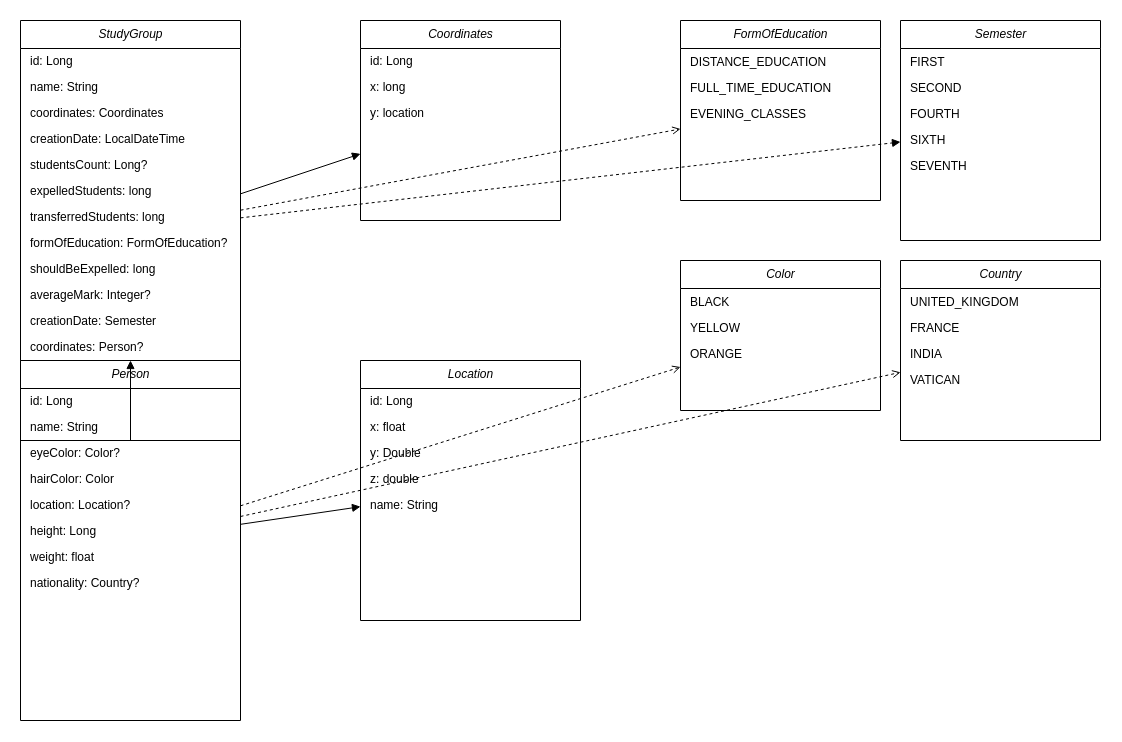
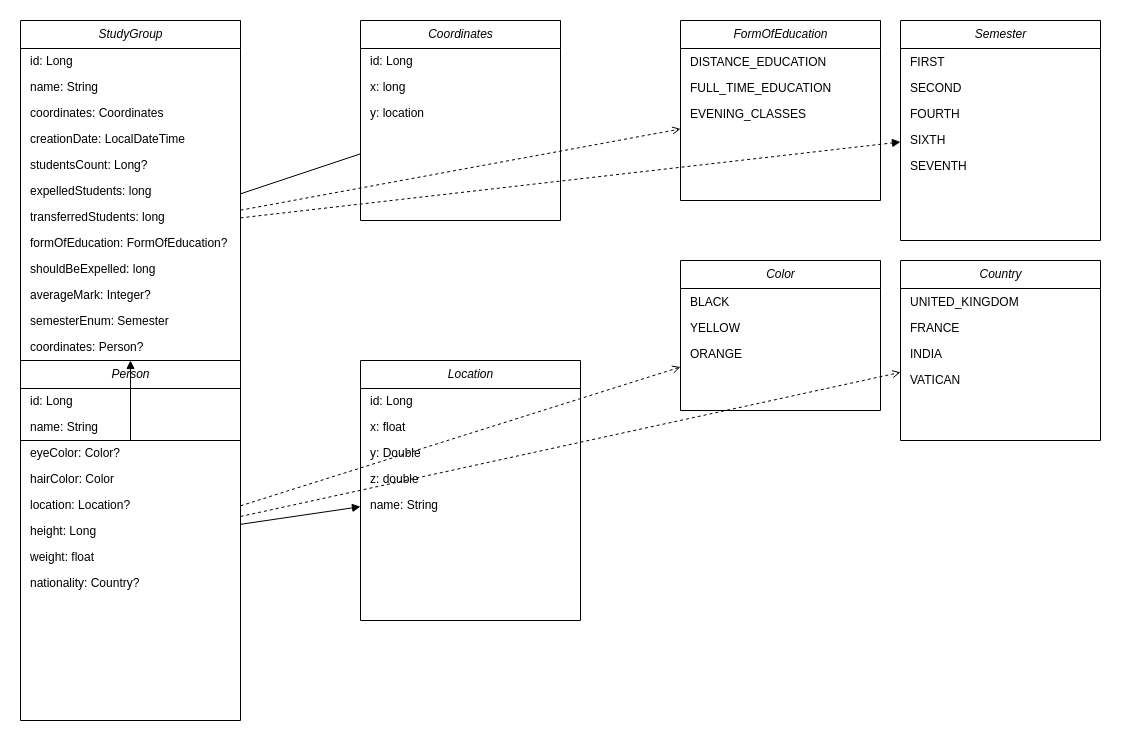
(351, 157) -> (354, 156)
(100, 322) -> (101, 322)
